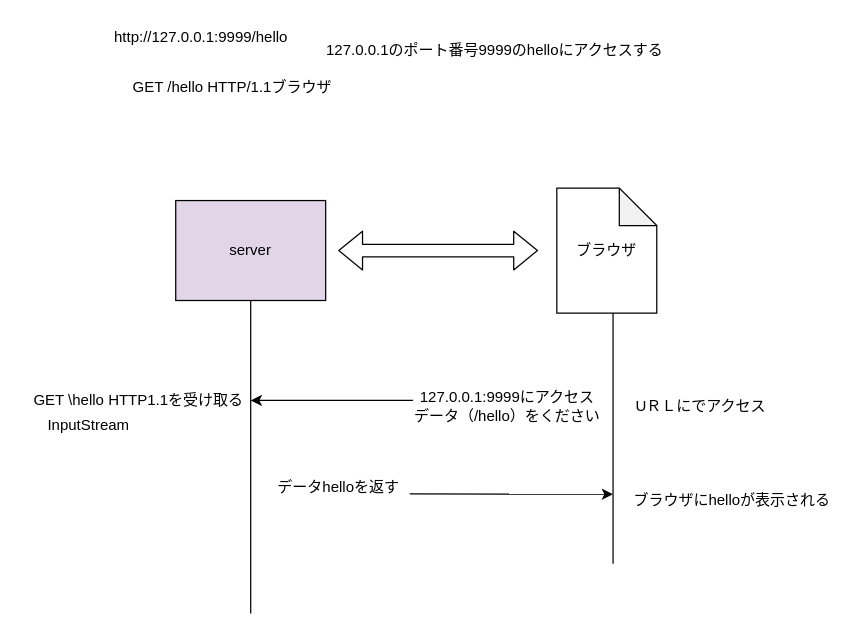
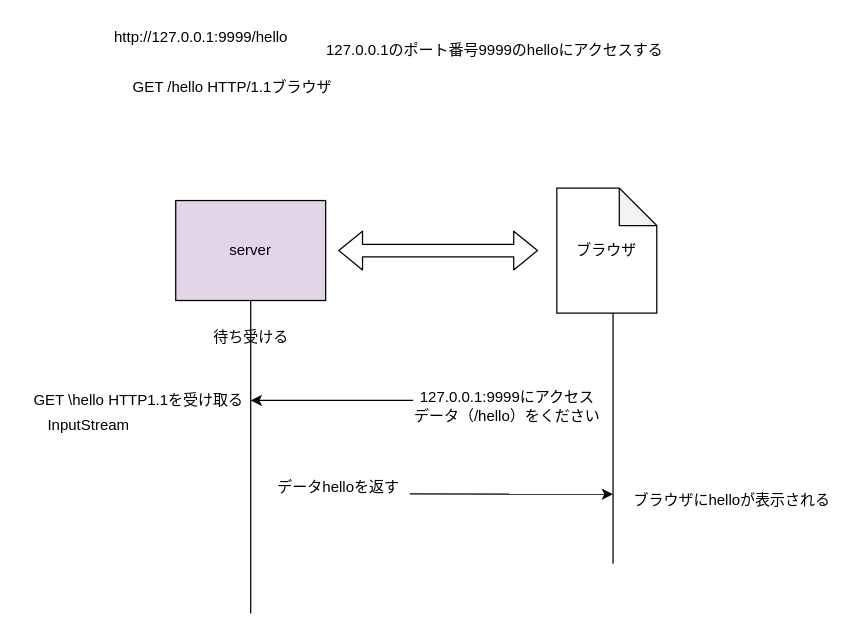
none -> (251, 338)
(701, 407) -> none
